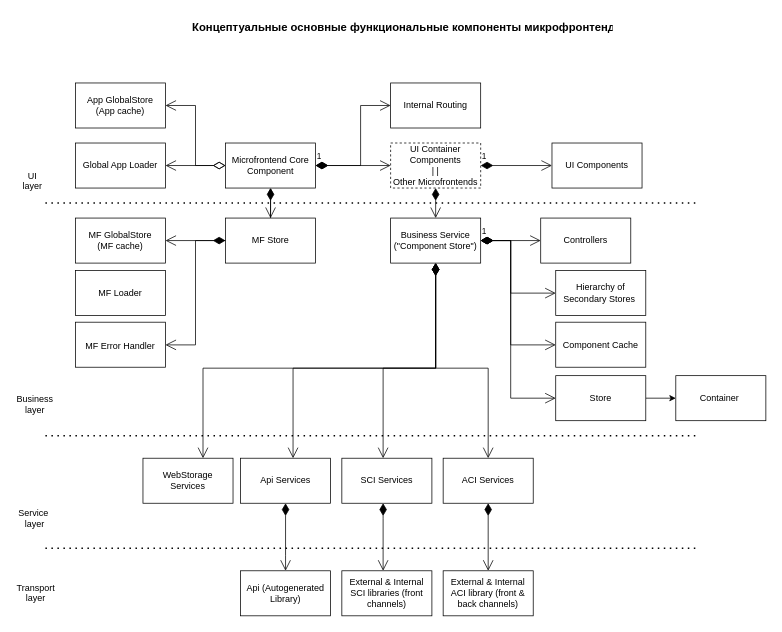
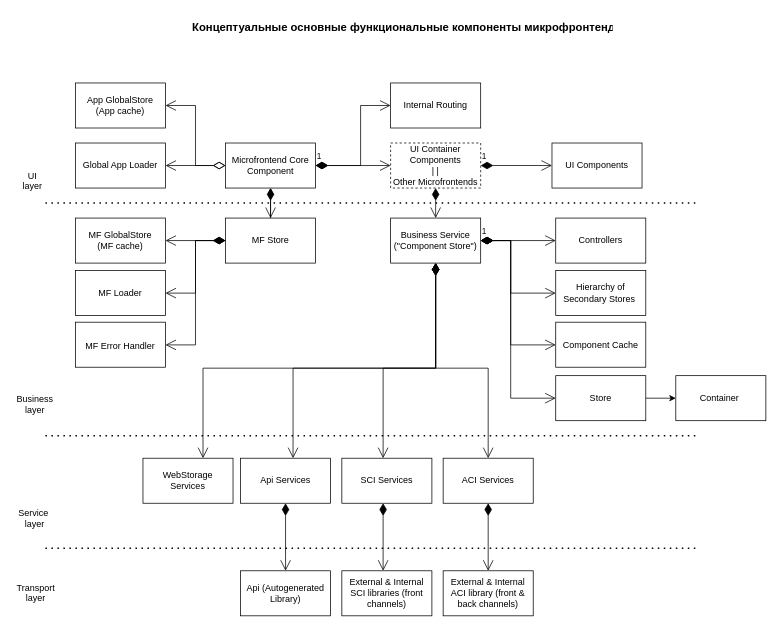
(585, 240) -> (600, 240)
none -> (180, 293)
